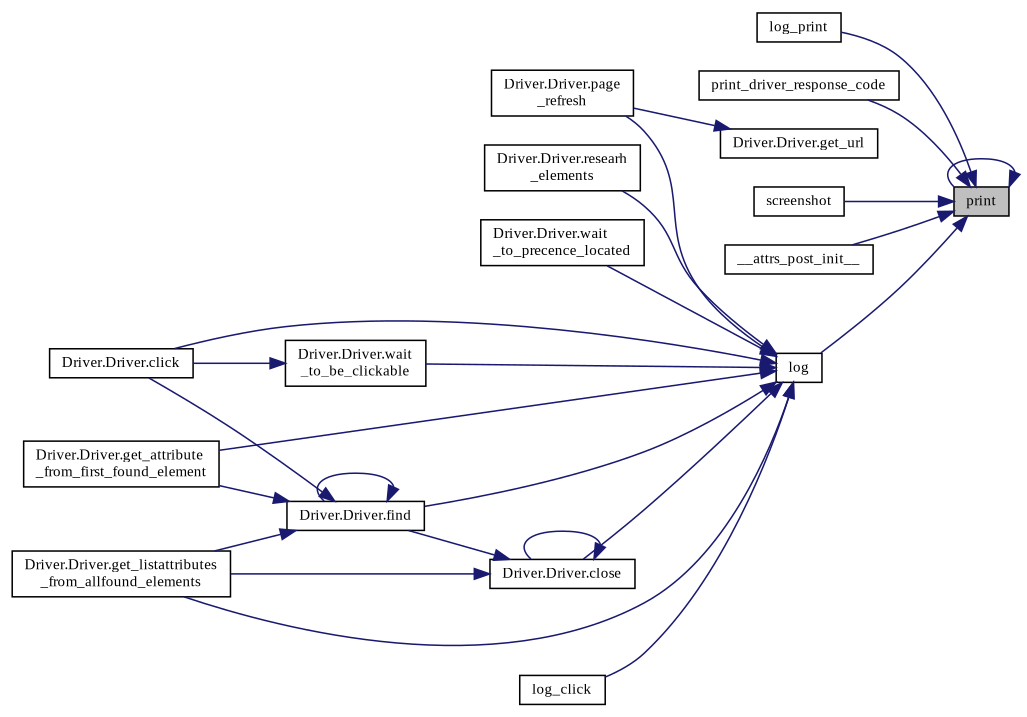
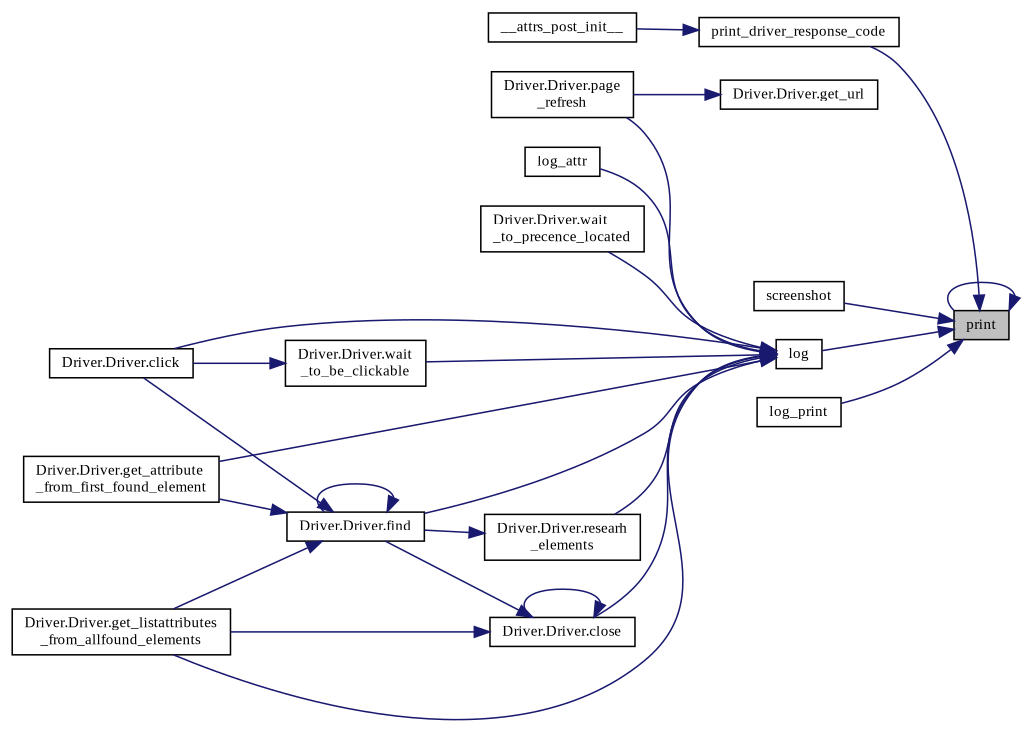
(896, 231) -> (660, 29)
none -> (447, 531)
(562, 690) -> (562, 162)
